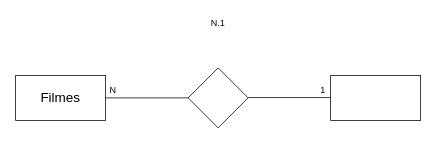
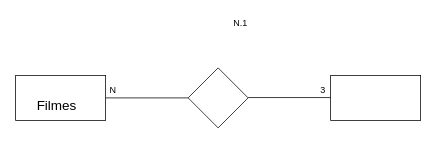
(218, 23) -> (240, 23)
(323, 90) -> (323, 90)
(60, 98) -> (57, 105)
